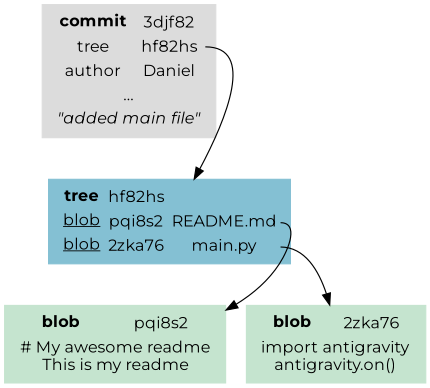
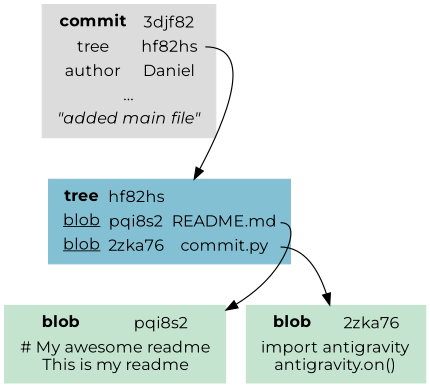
(224, 246) -> (224, 246)
